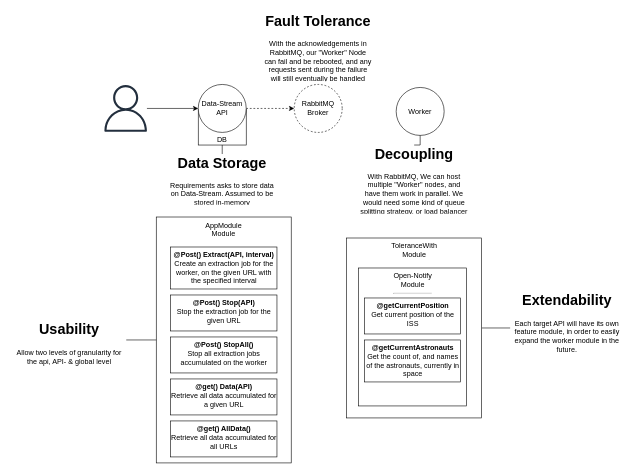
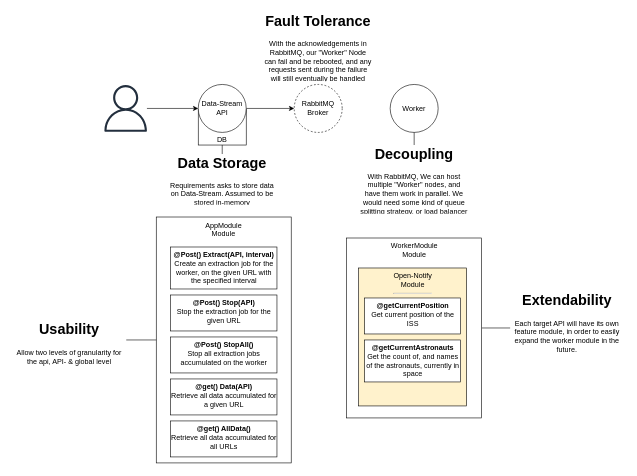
(268, 108) -> (268, 108)
(420, 111) -> (414, 108)
(415, 251) -> (415, 251)
(413, 337) -> (413, 337)
